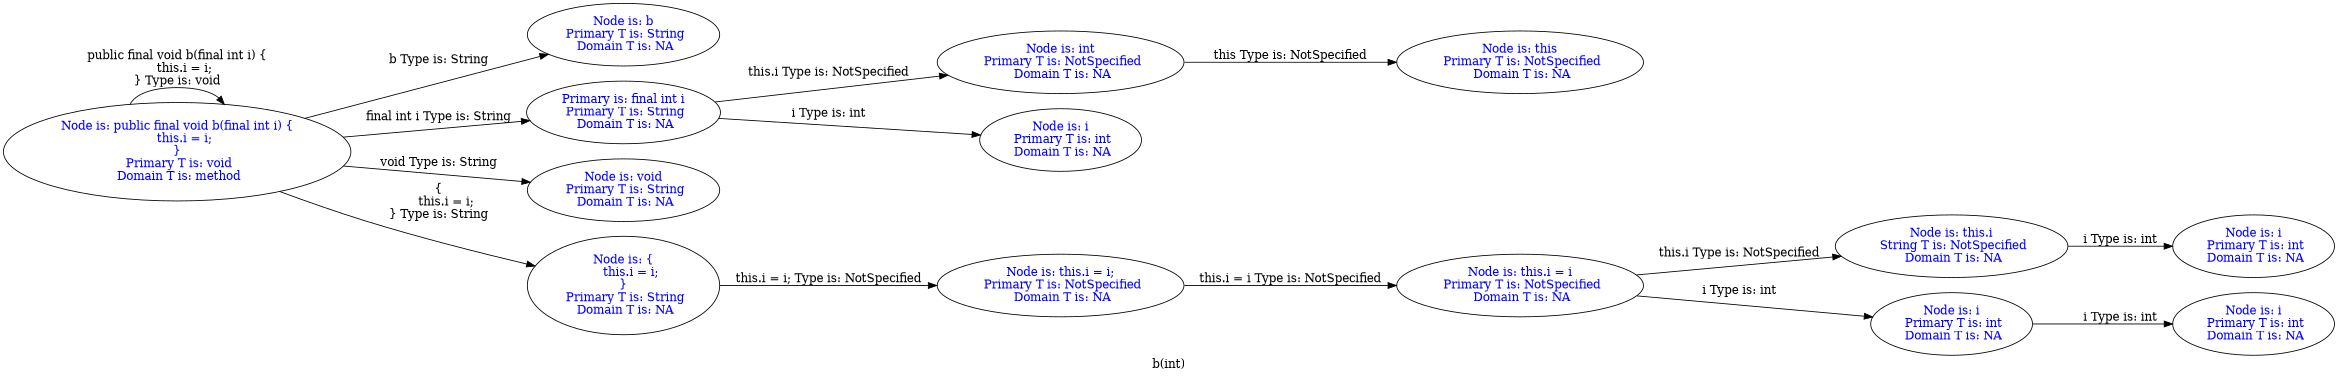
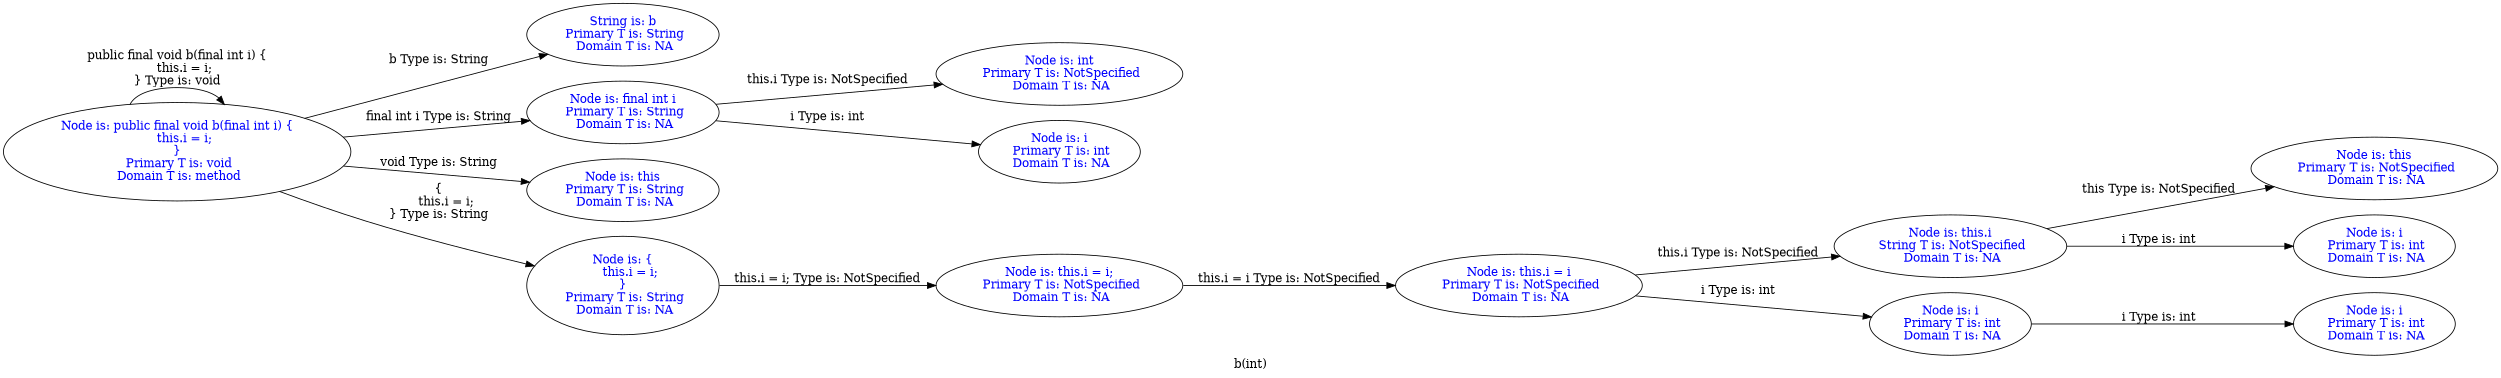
(624, 35) -> (623, 35)
(1286, 62) -> (2156, 208)
(624, 112) -> (623, 112)
(624, 190) -> (623, 190)
